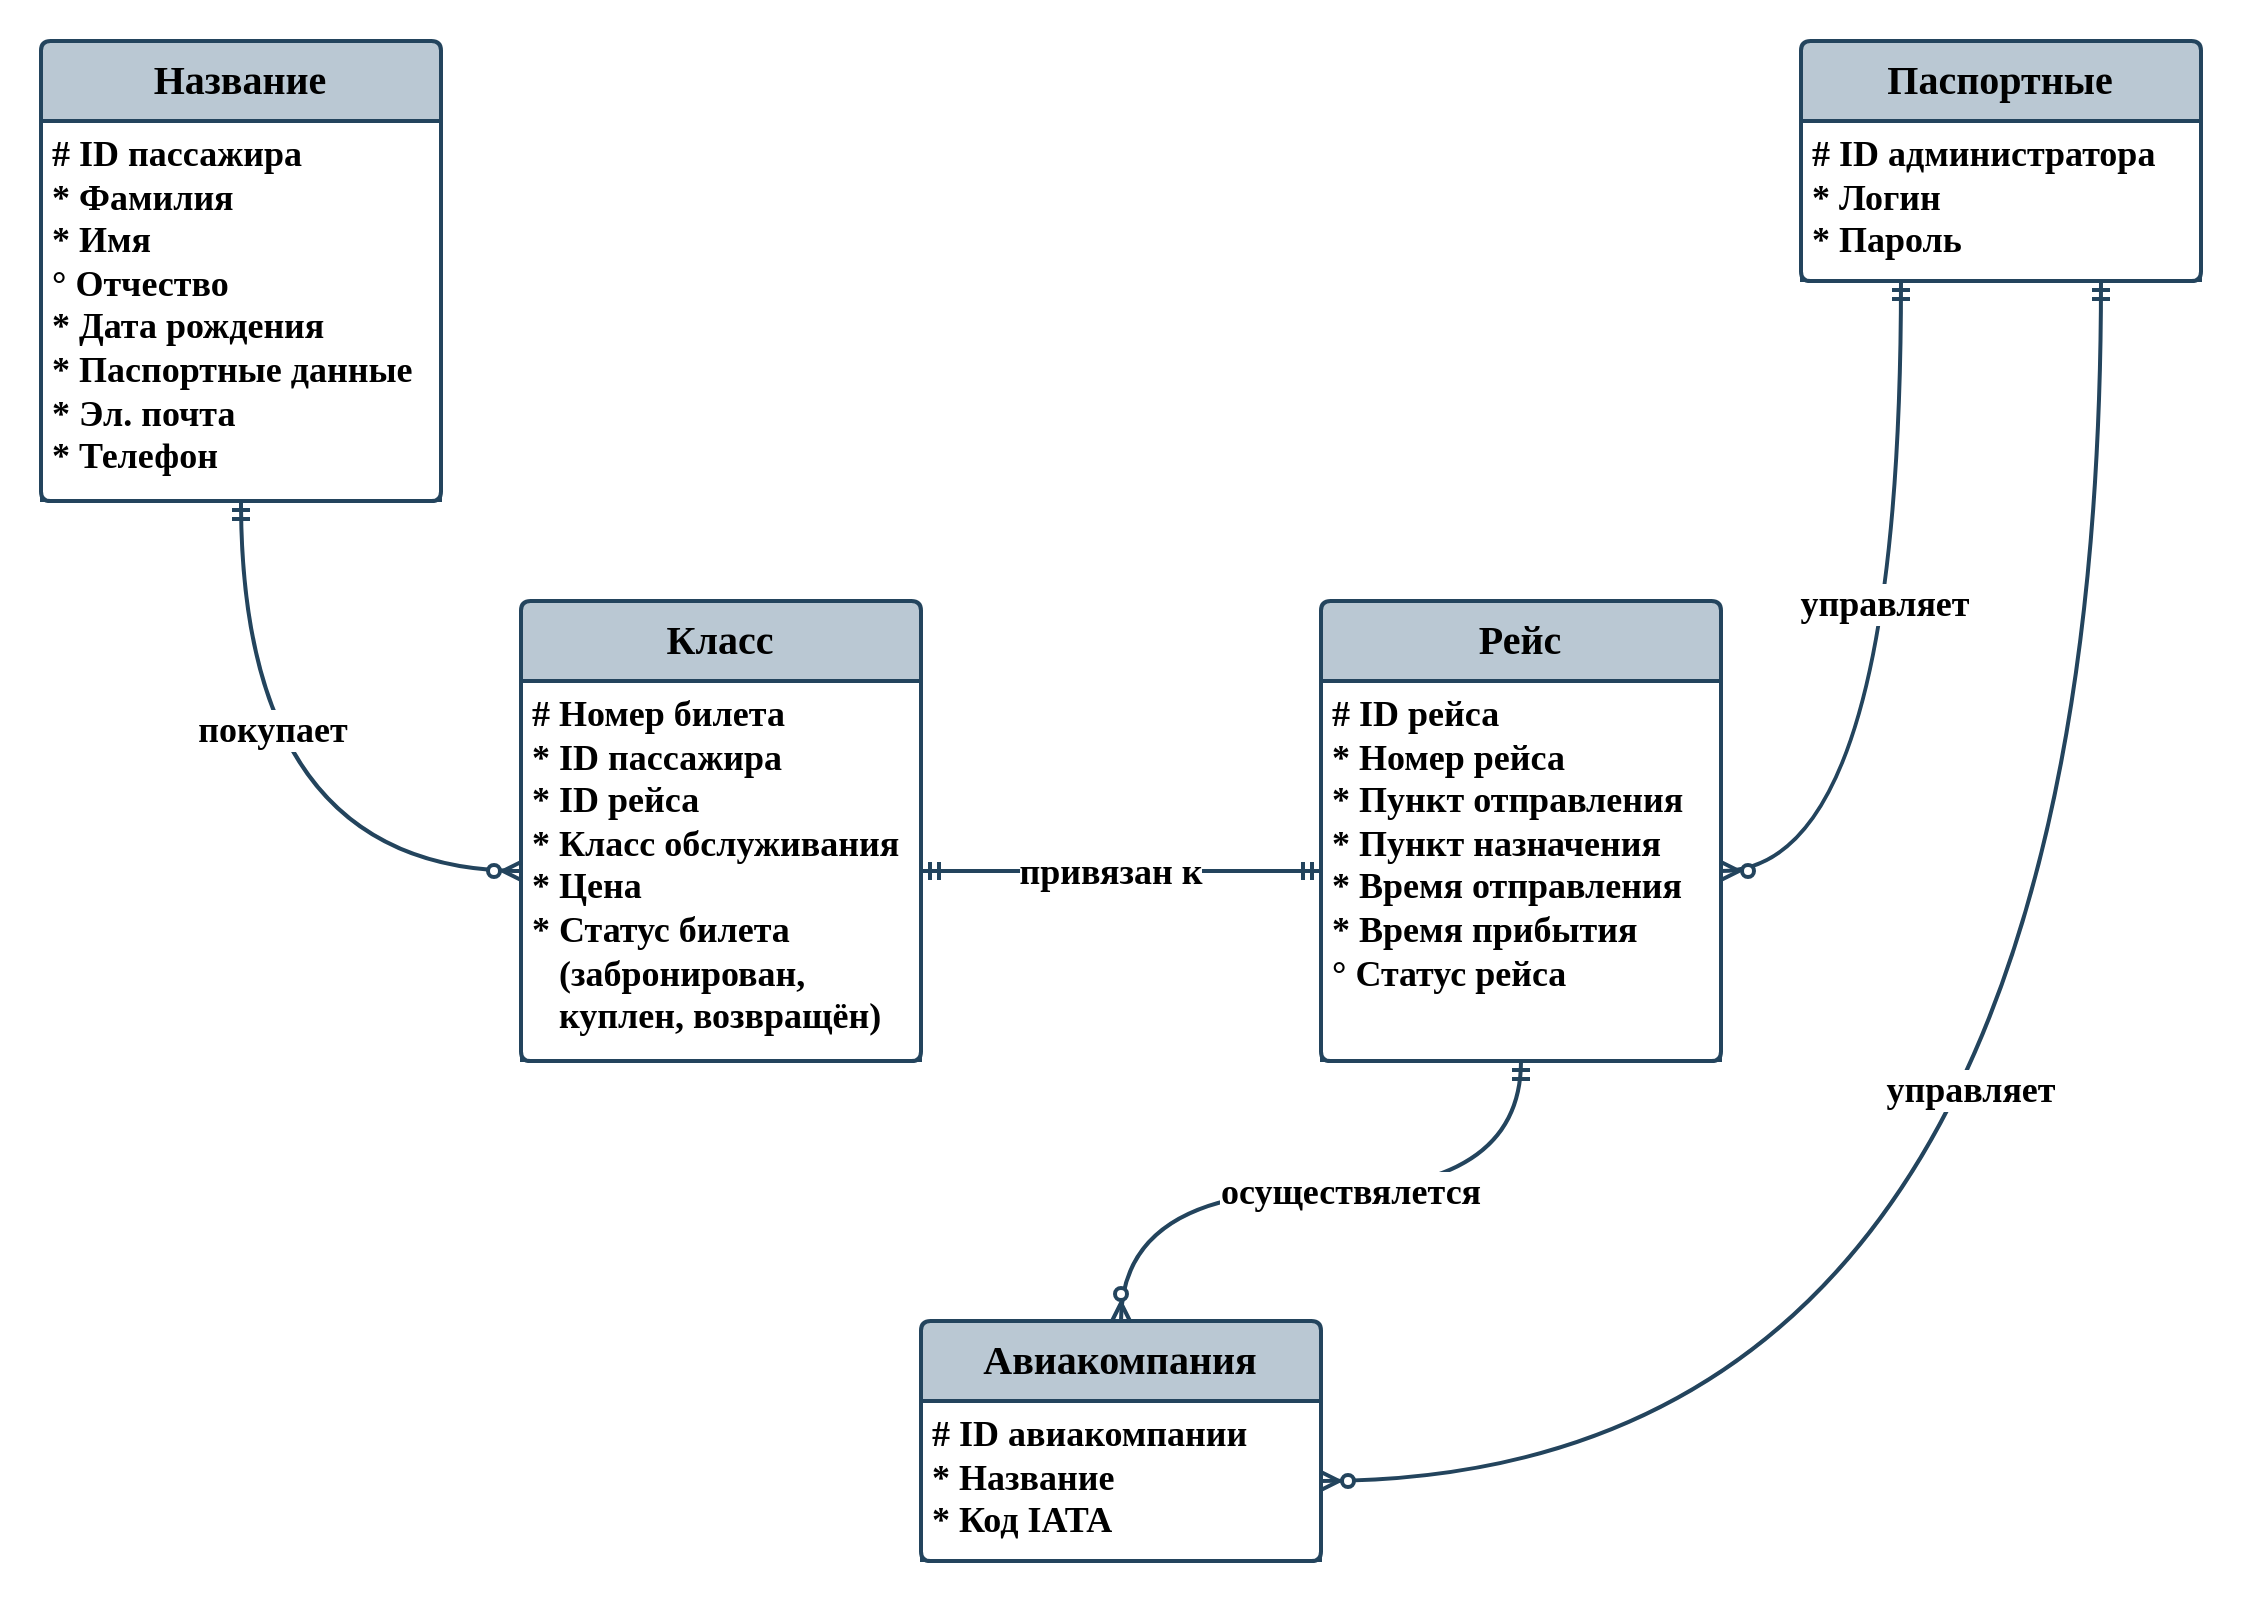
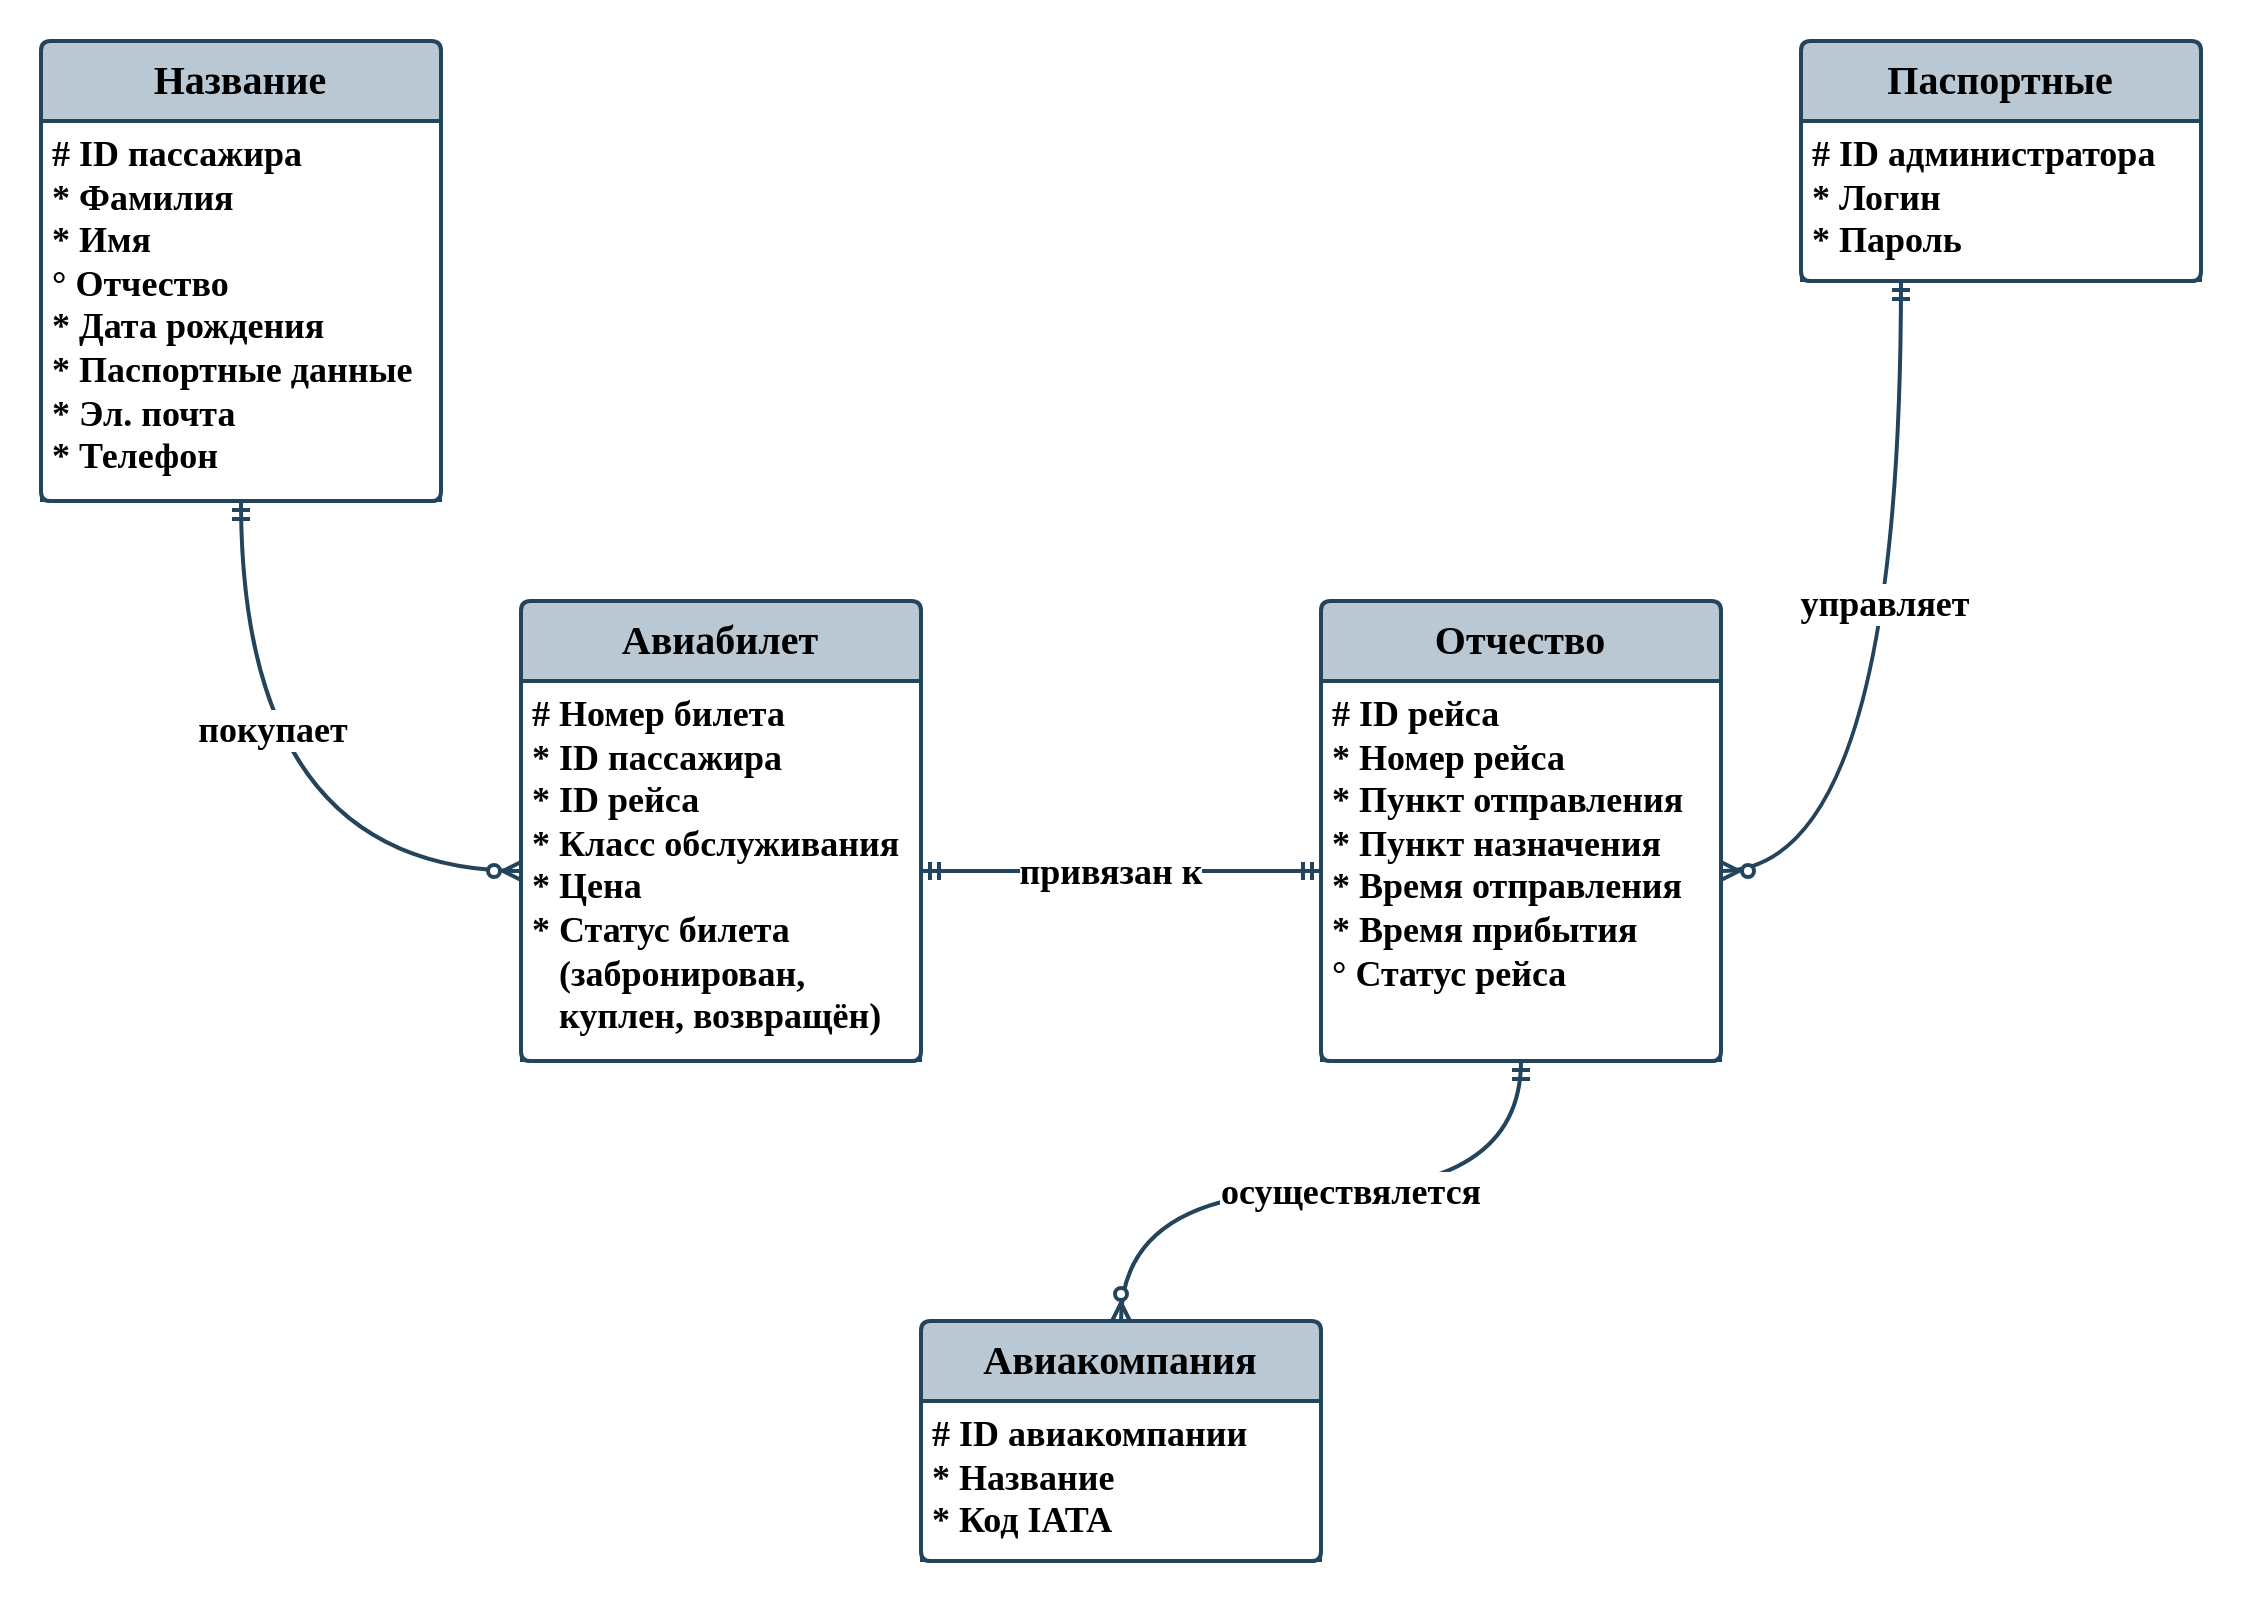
(721, 641) -> (721, 641)
(1521, 641) -> (1521, 641)
(2073, 685) -> none
